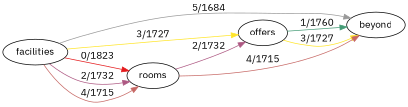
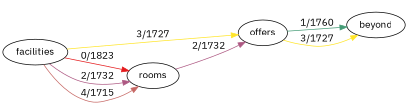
(200, 14) -> none
(268, 68) -> none
